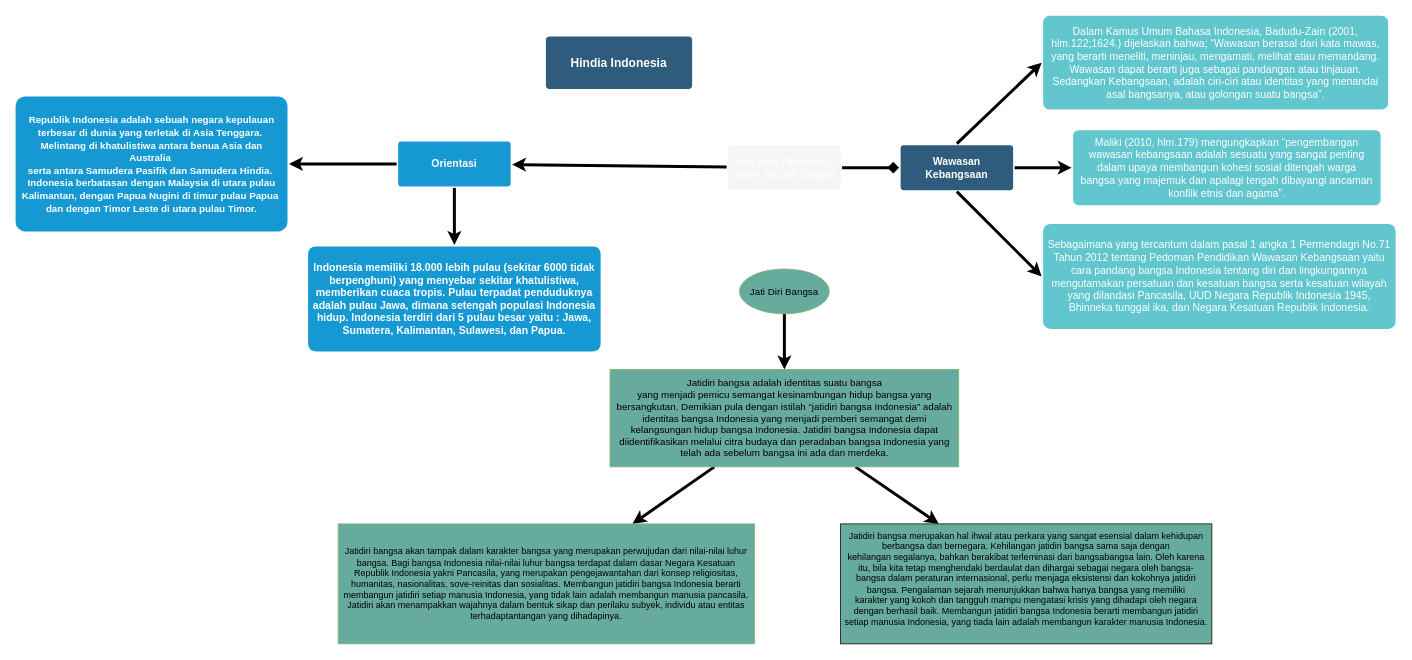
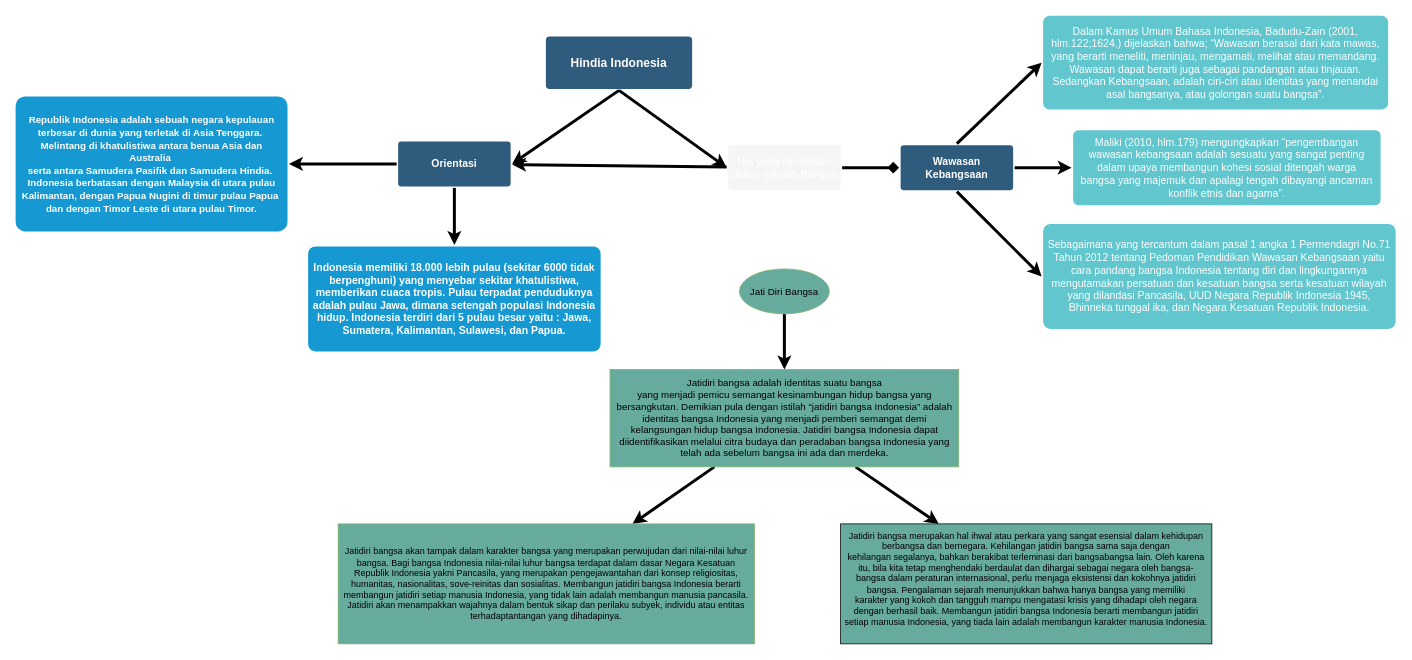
none -> (568, 125)
none -> (669, 126)
(454, 164) -> (454, 164)
